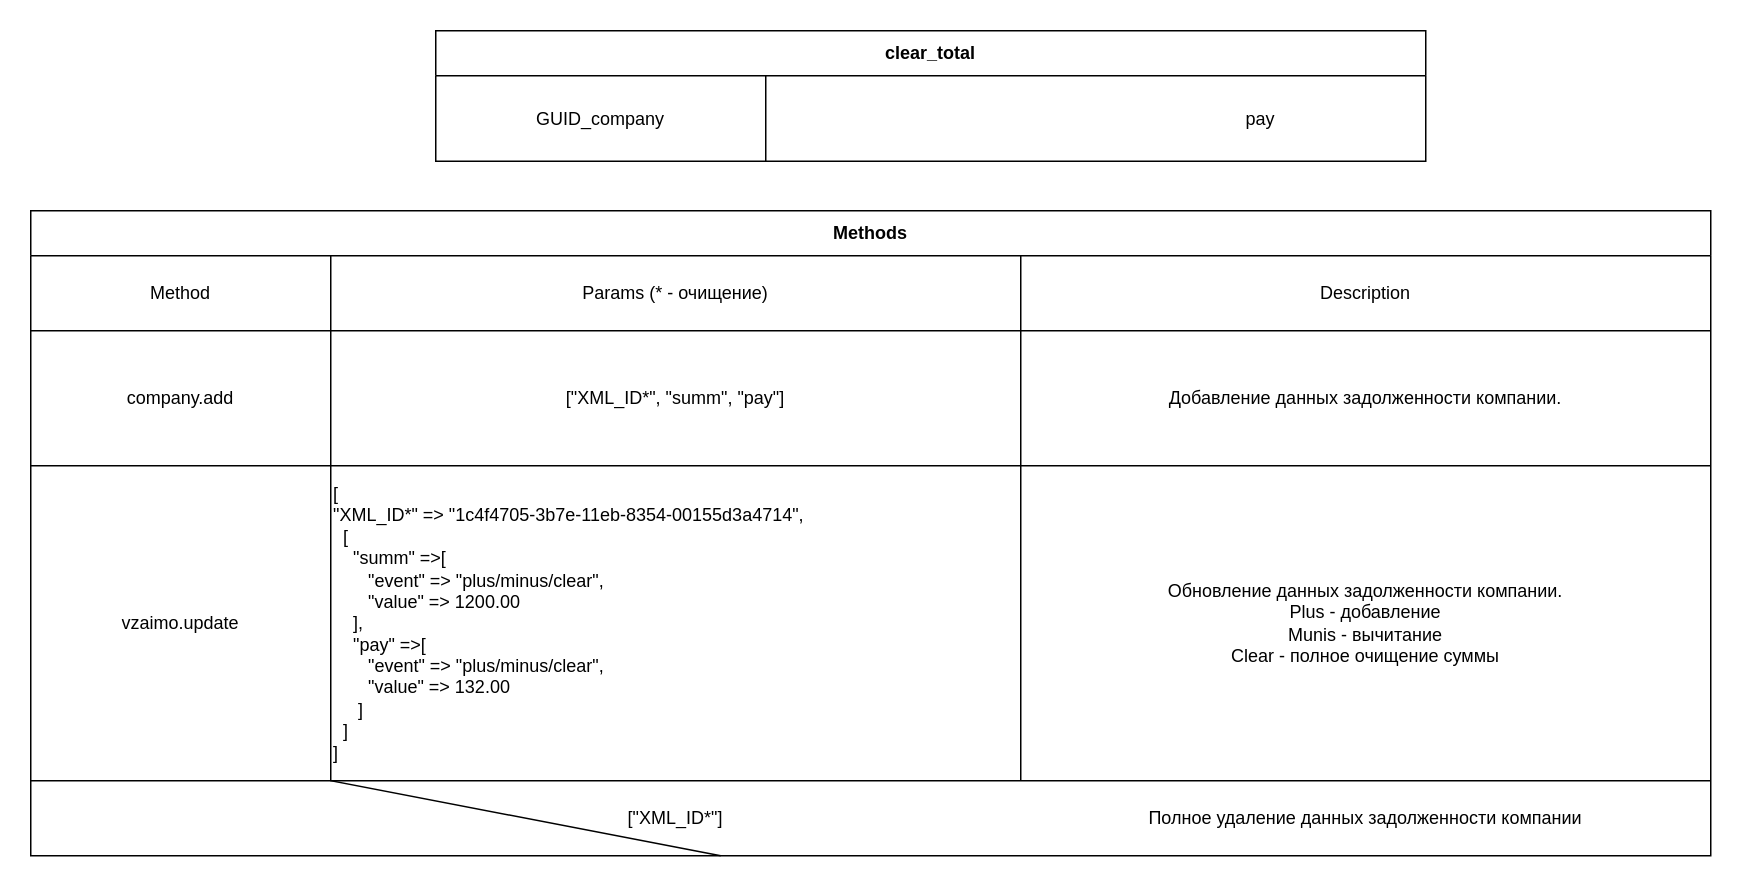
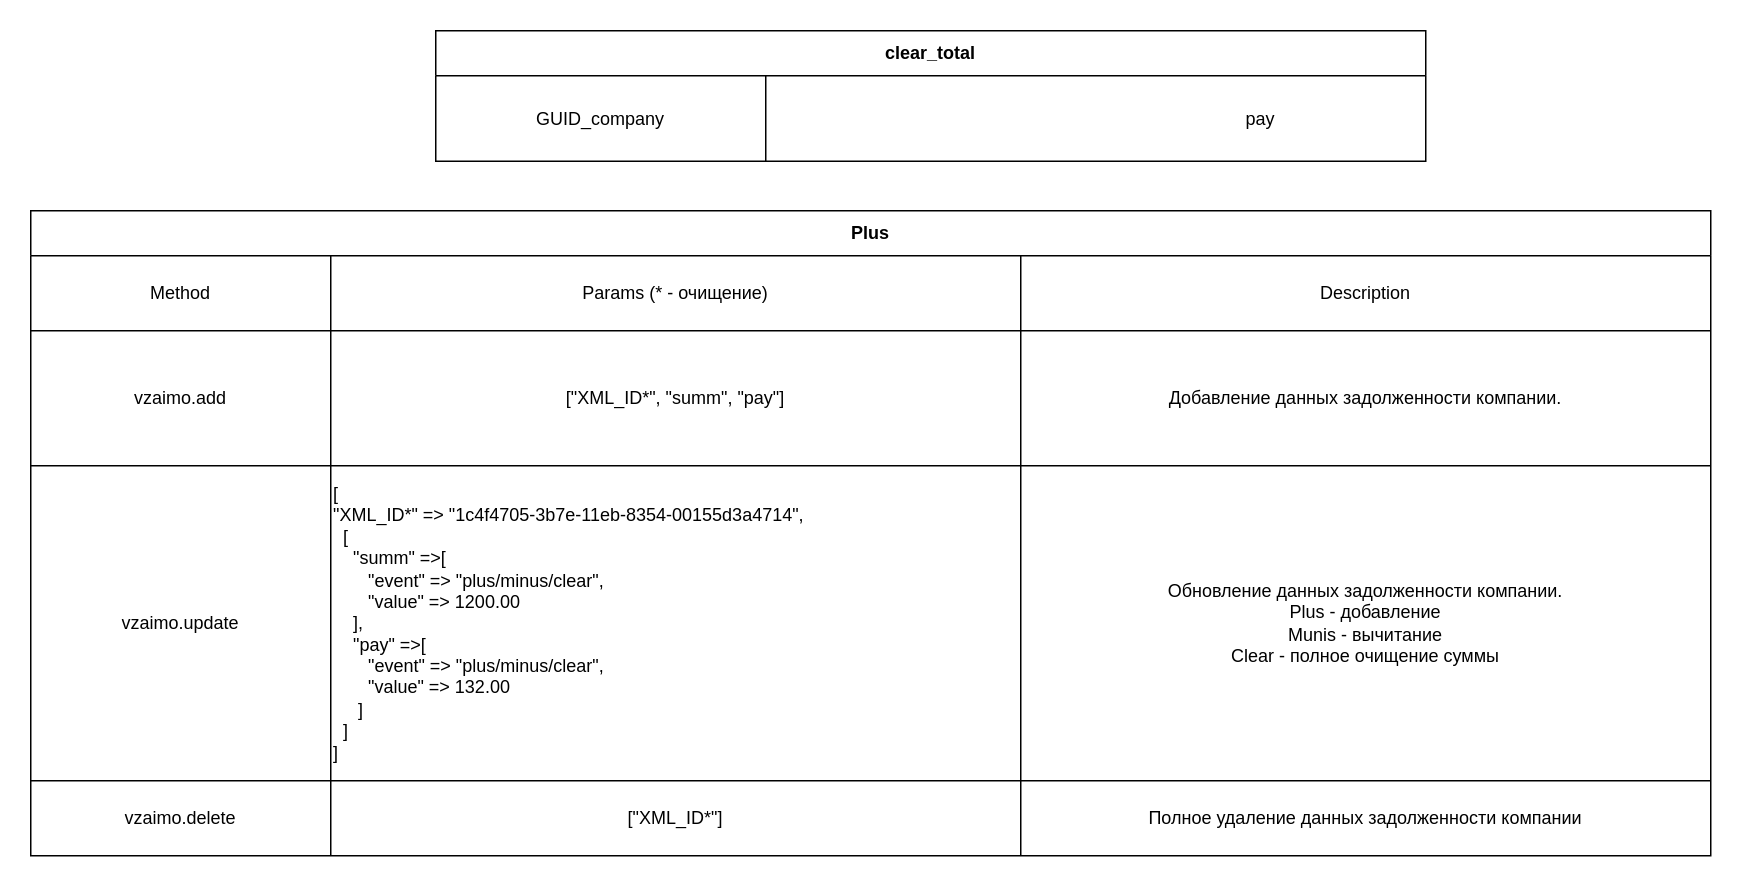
(871, 233) -> (871, 233)
(181, 398) -> (181, 398)
none -> (181, 818)
